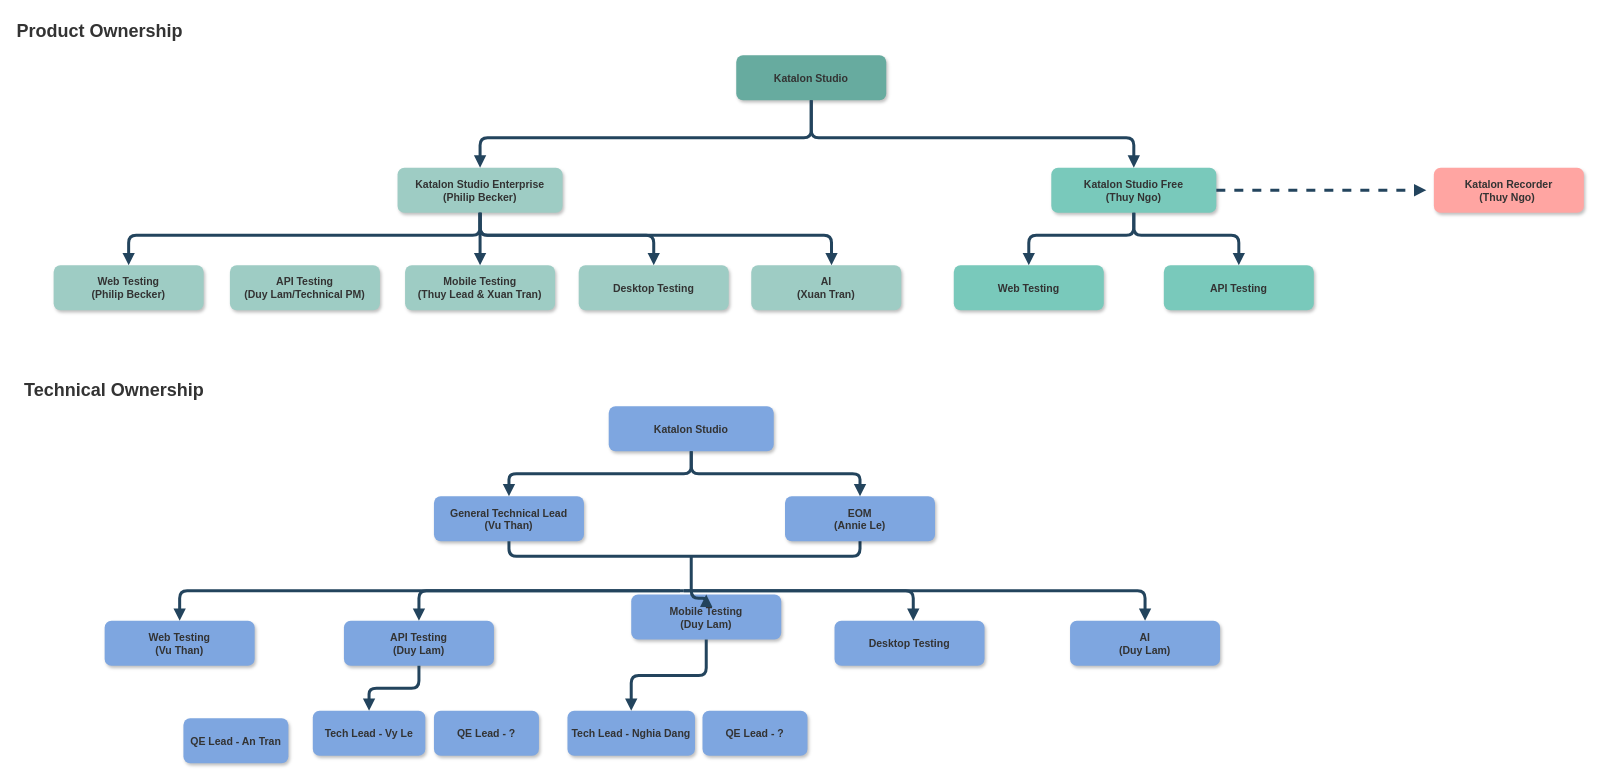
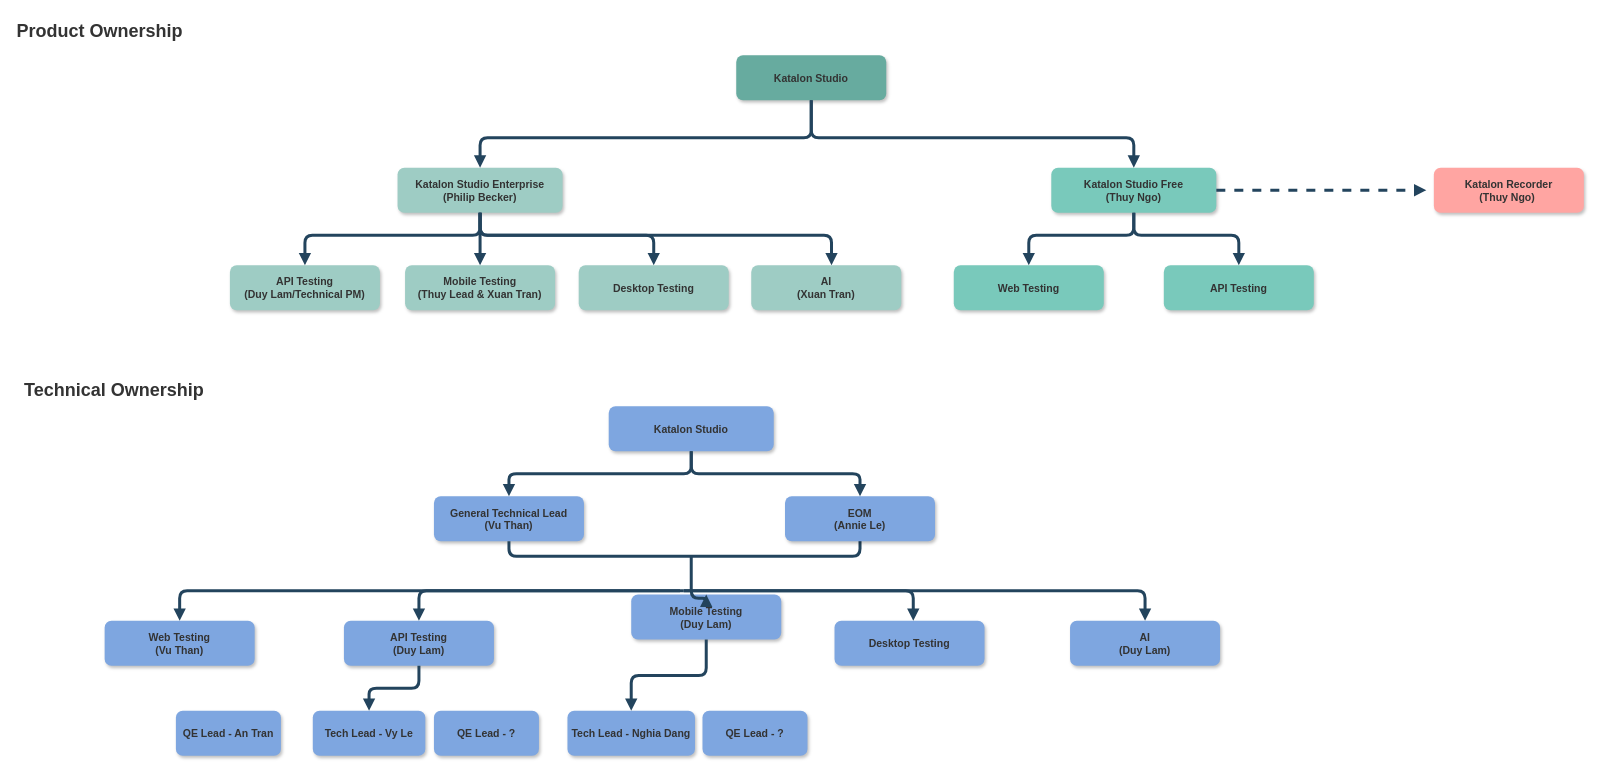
(210, 235) -> none
none -> (305, 246)
(129, 288) -> none
(236, 741) -> (228, 733)
